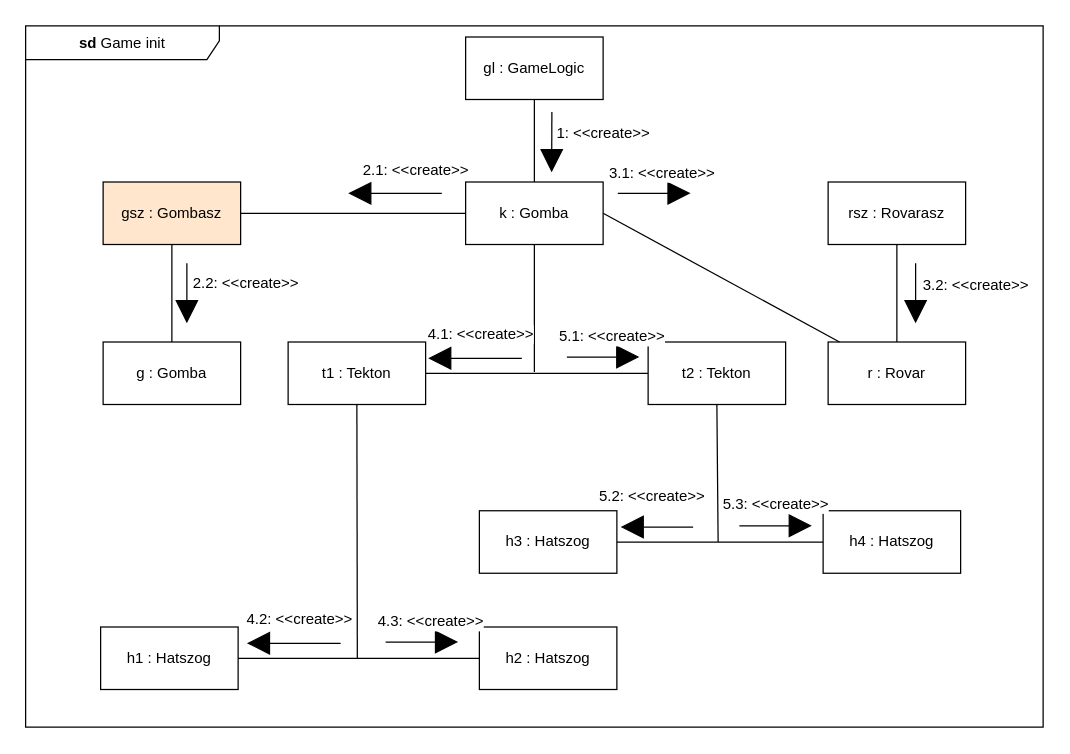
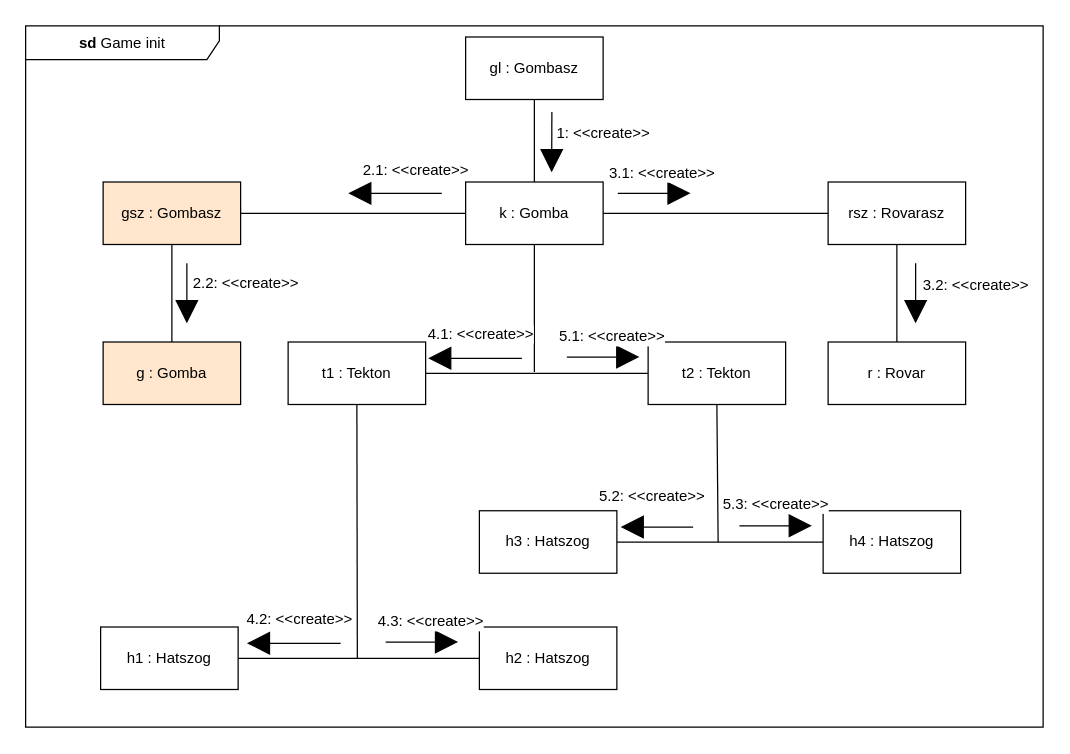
(534, 68) -> (534, 68)
(722, 278) -> (716, 213)
(172, 373) -> (172, 373)
